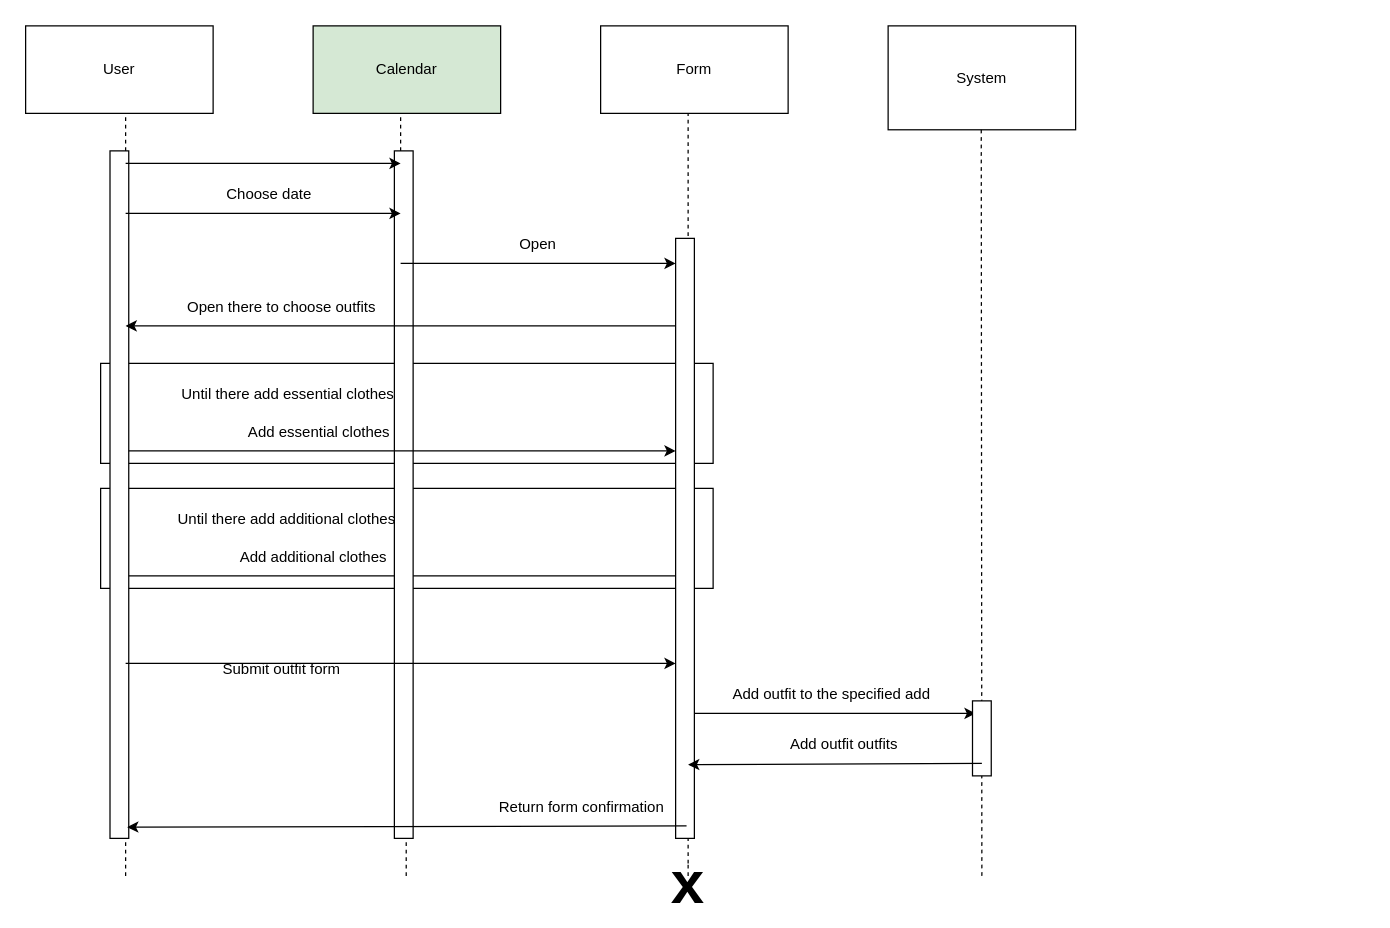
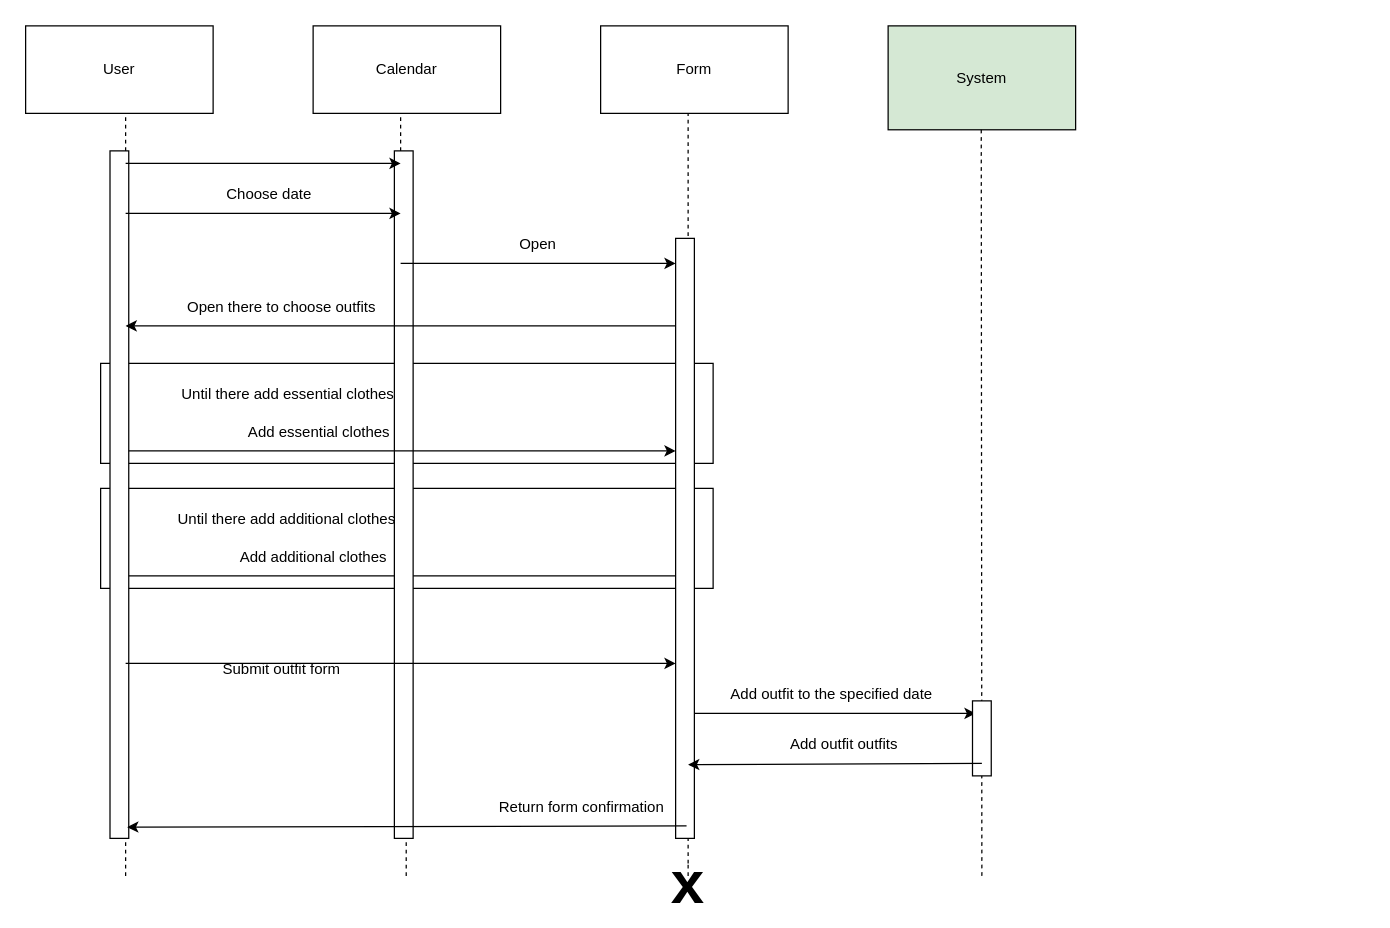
(407, 69) -> (407, 69)
(982, 78) -> (982, 78)
(832, 694) -> (832, 694)
